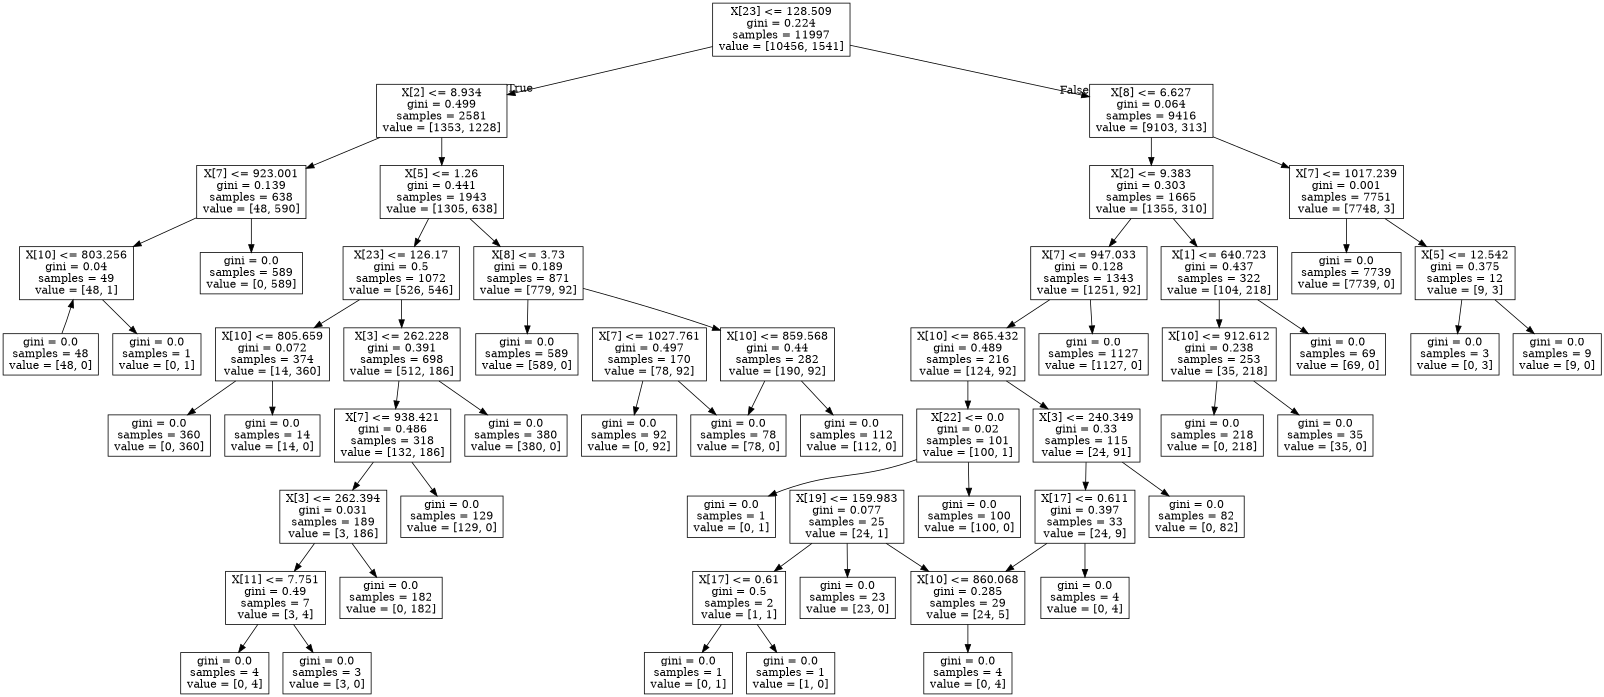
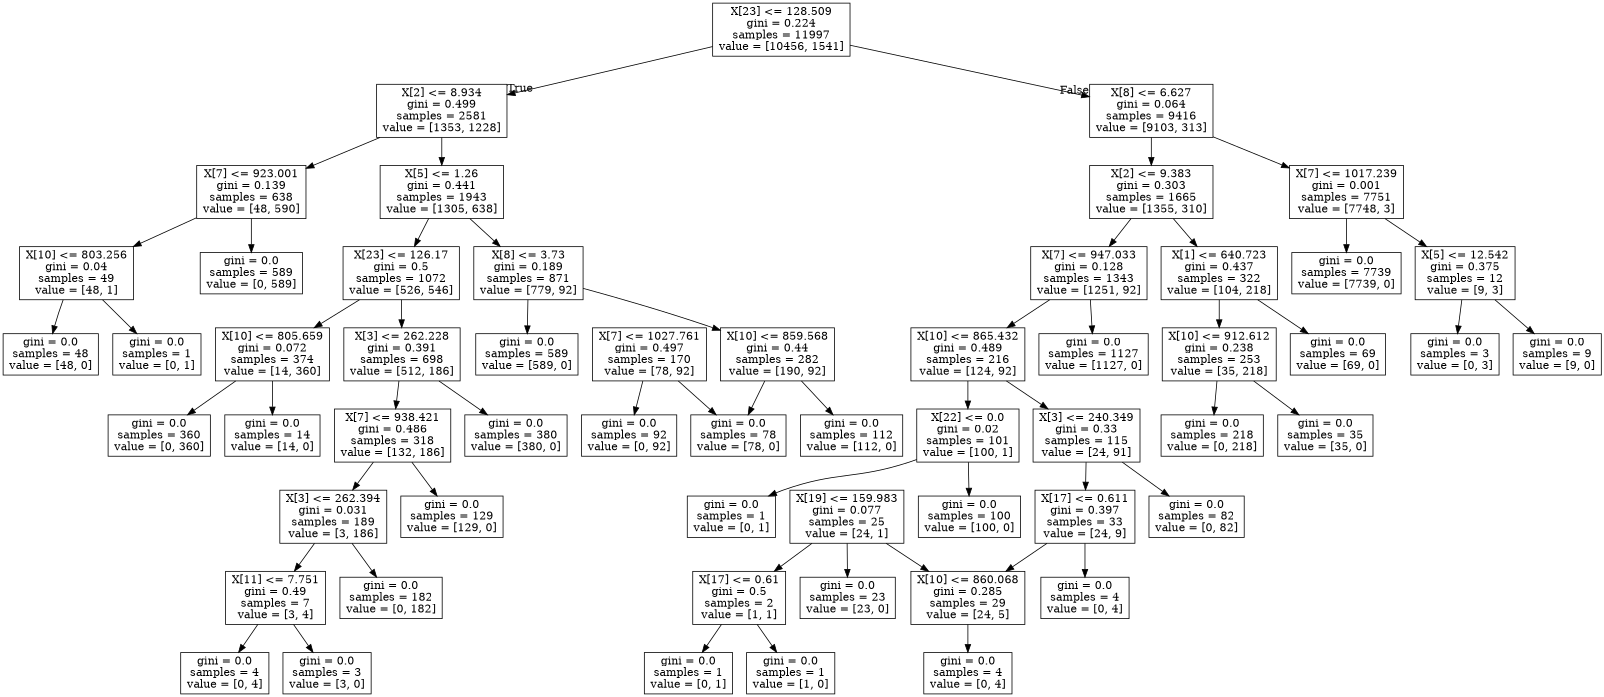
(67, 321) -> (59, 313)
